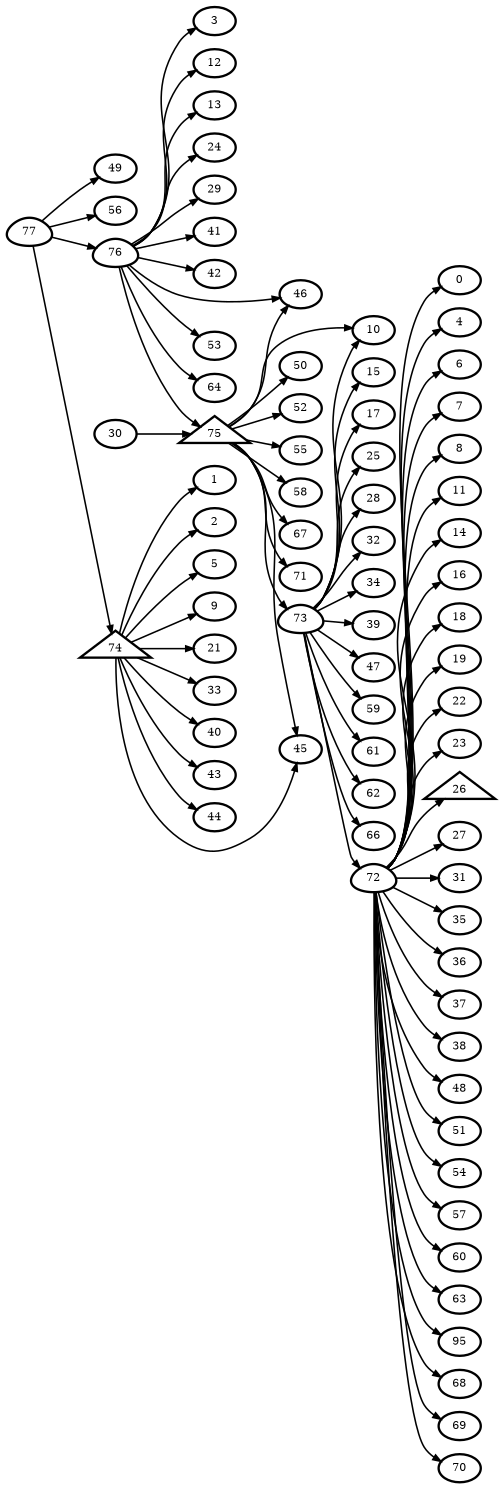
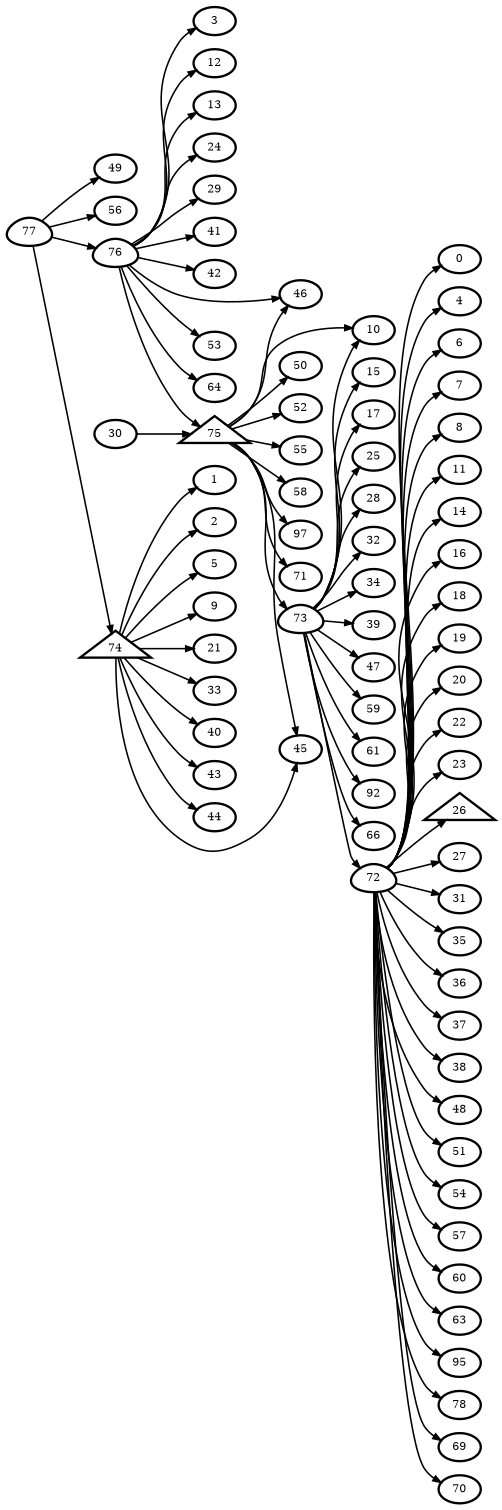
(301, 535) -> (301, 535)
none -> (460, 681)
(374, 794) -> (374, 794)
(460, 1384) -> (460, 1405)
